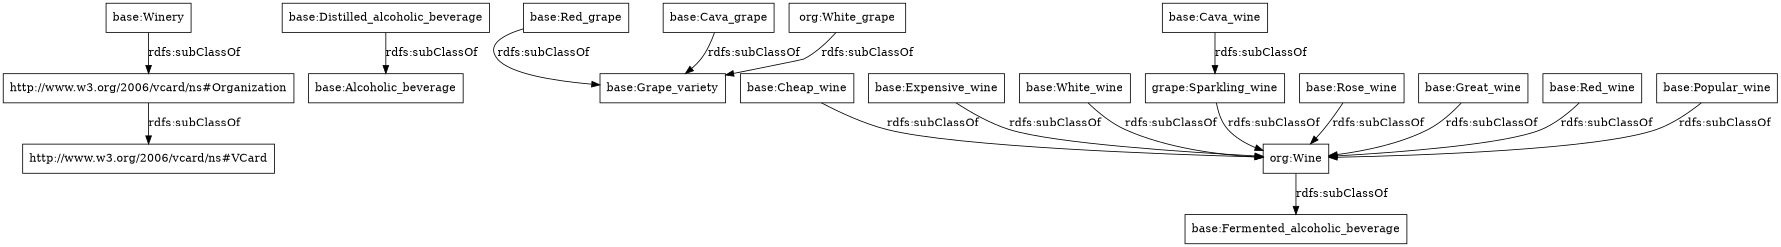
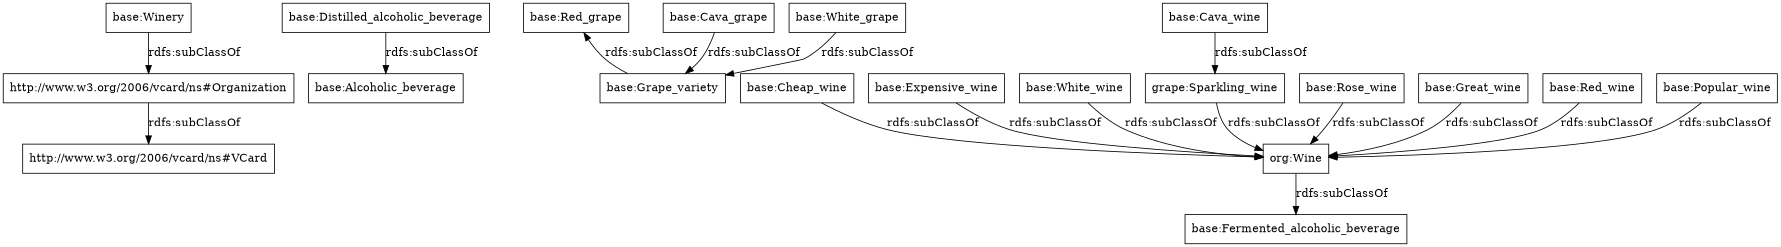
(847, 18) -> (847, 18)
(519, 71) -> (606, 59)
